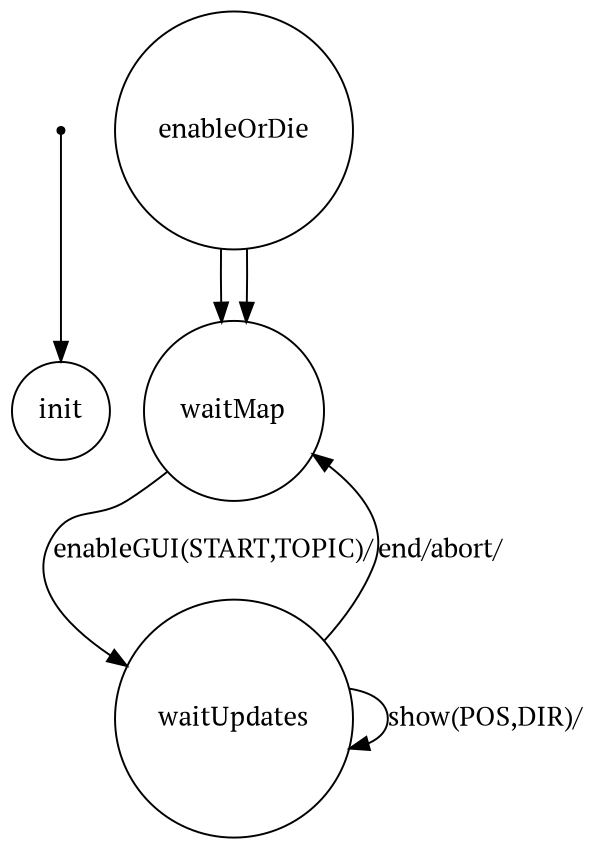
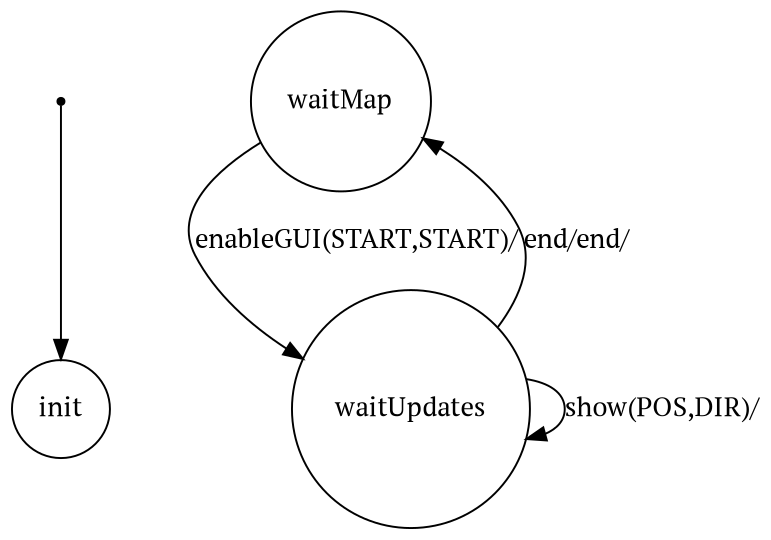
(234, 130) -> none
(214, 550) -> (357, 241)
(440, 550) -> (577, 241)
